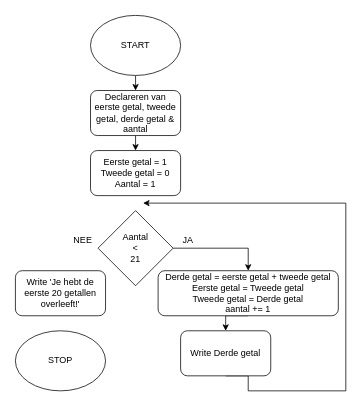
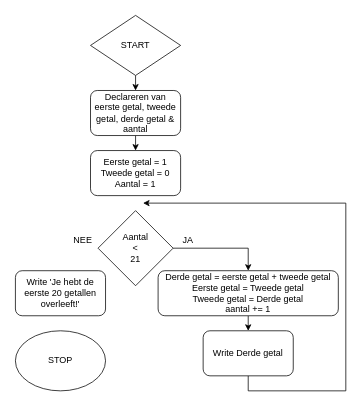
(135, 45) -> (135, 45)
(225, 353) -> (248, 353)
